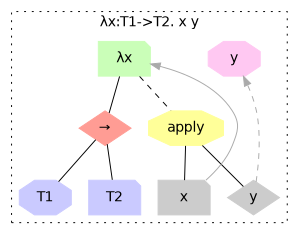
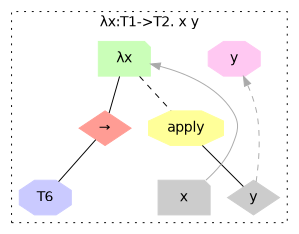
(185, 163) -> none
(45, 198) -> (45, 198)
(115, 198) -> none
